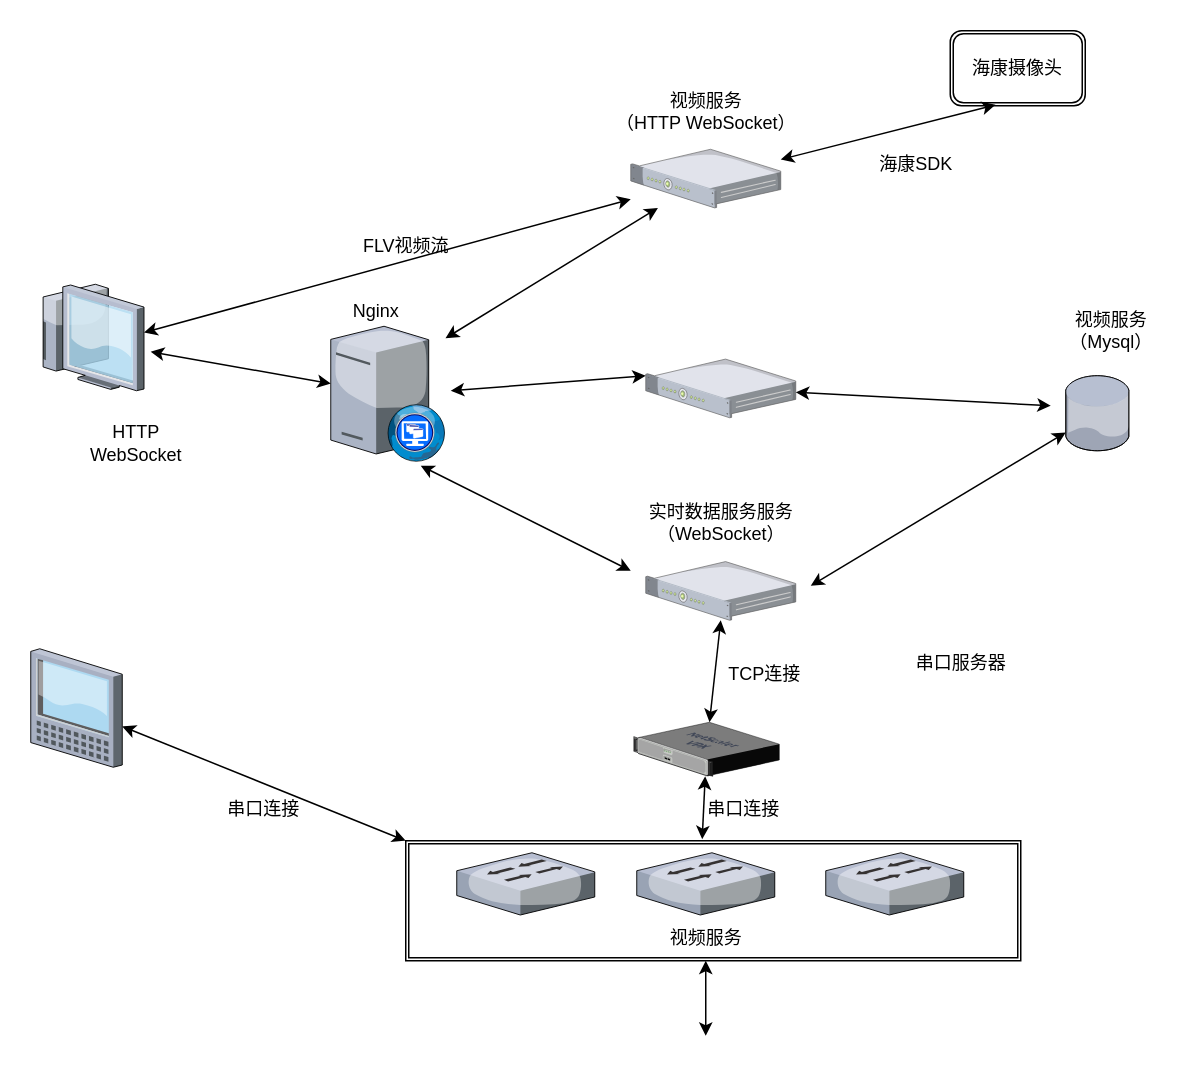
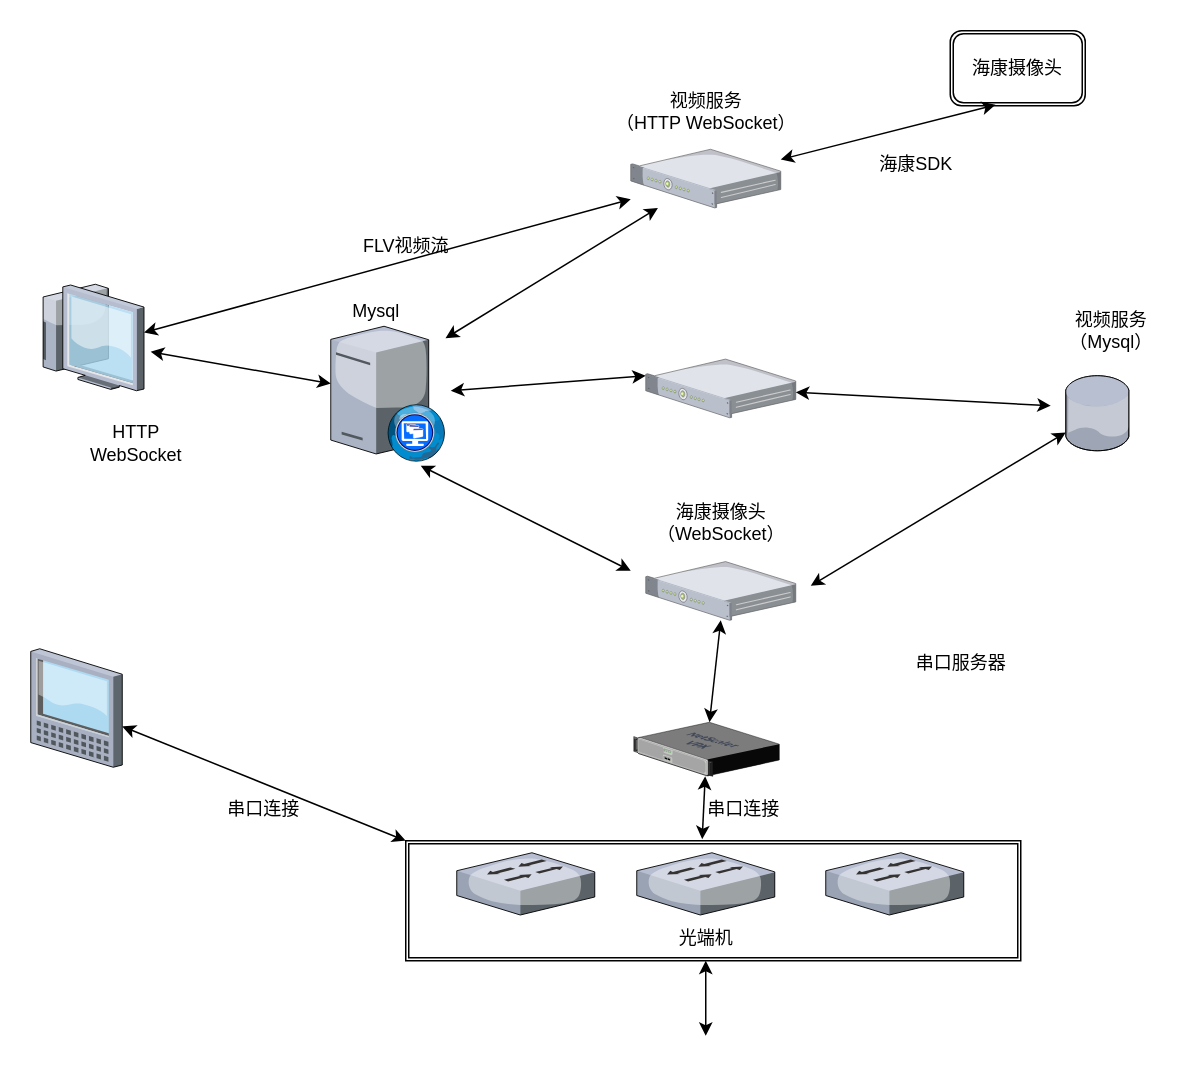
(377, 311) -> (377, 311)
(722, 523) -> (722, 523)
(764, 674) -> none
(707, 938) -> (707, 938)
